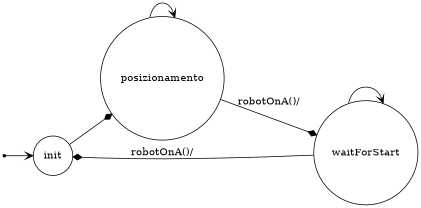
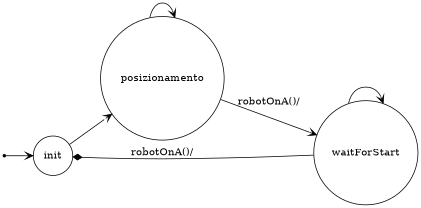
(265, 116) -> (265, 116)
(87, 132) -> (87, 132)
